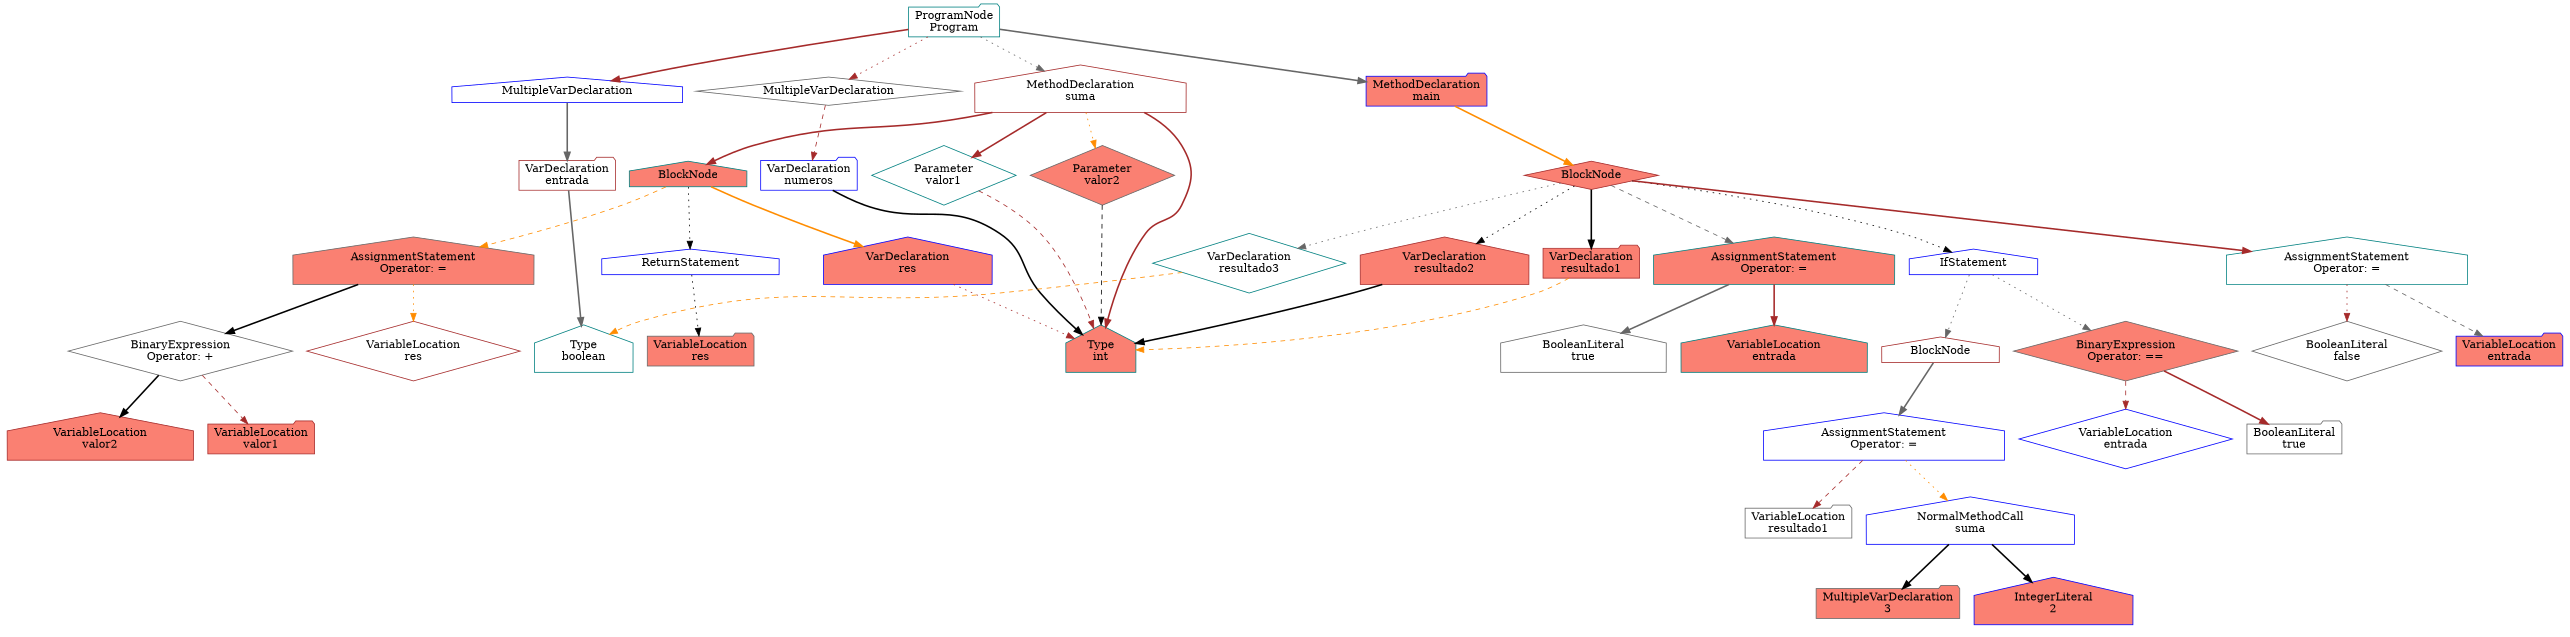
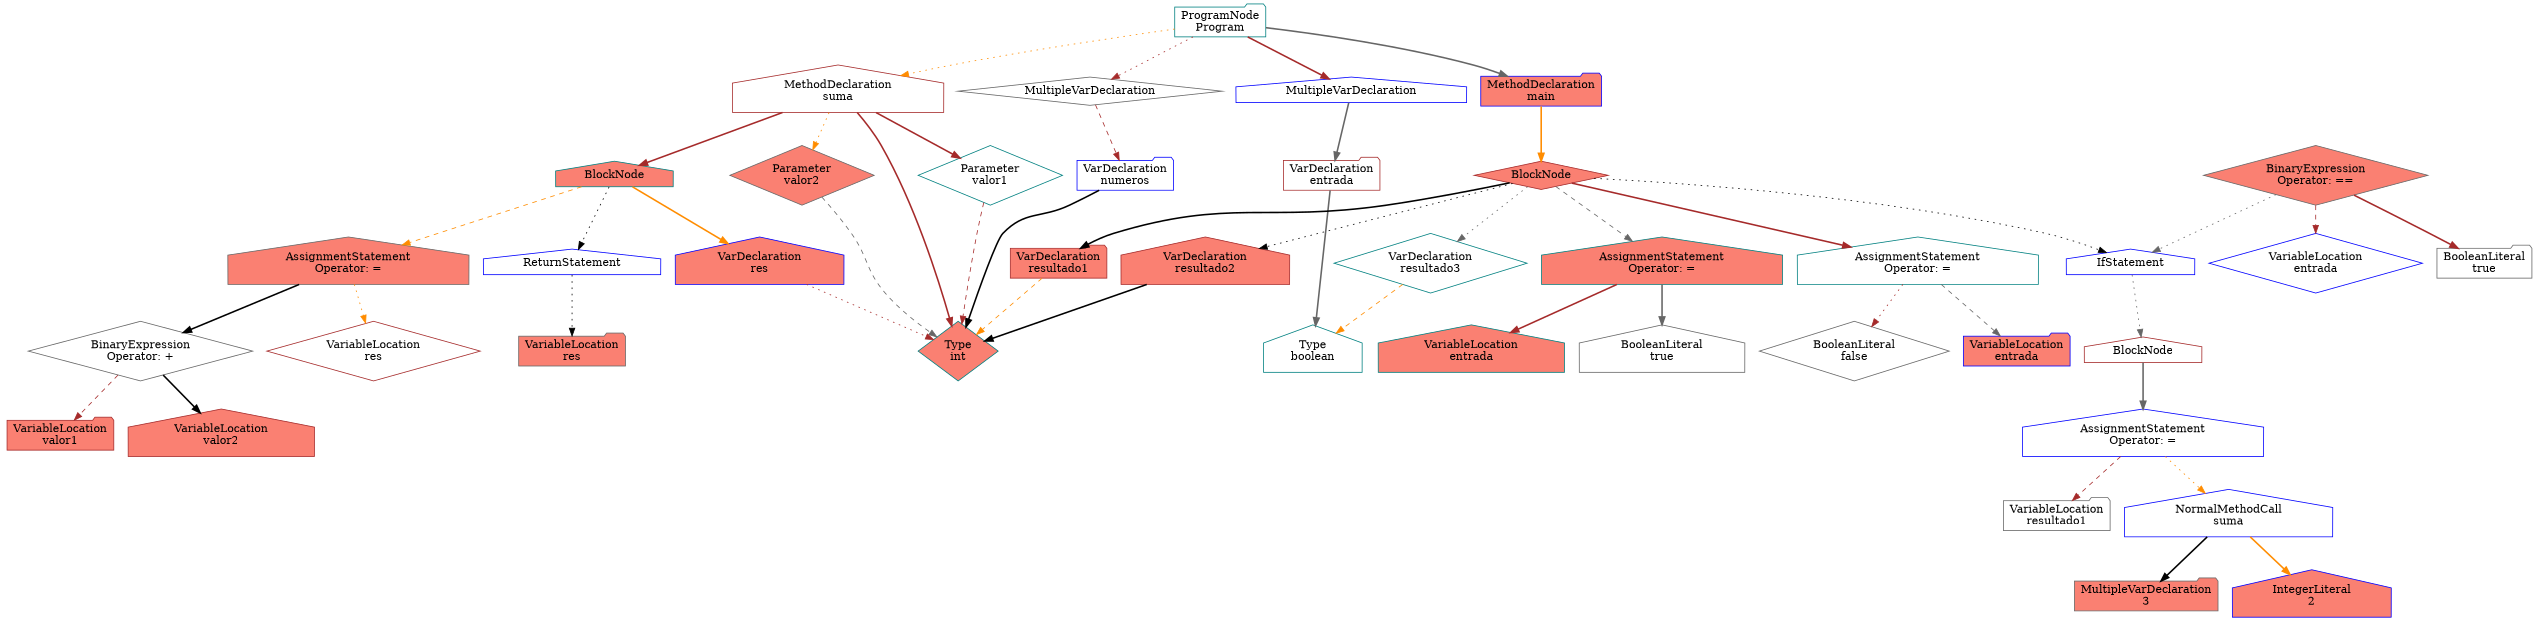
(1009, 52) -> (1041, 49)
(1102, 261) -> (870, 270)
(2038, 301) -> (2218, 222)
(1101, 351) -> (958, 351)
(2009, 560) -> (2267, 553)
